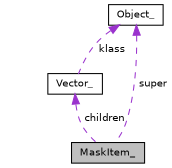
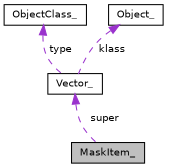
none -> (45, 15)
(133, 91) -> none
(103, 118) -> (103, 118)
